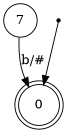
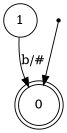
(20, 20) -> (20, 20)
